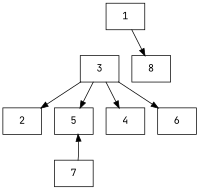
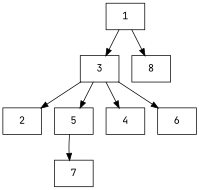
none -> (114, 39)
(79, 151) -> (69, 144)
